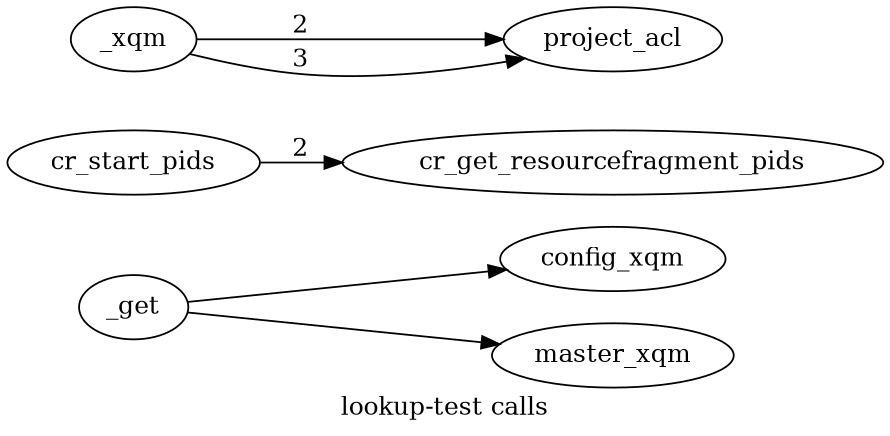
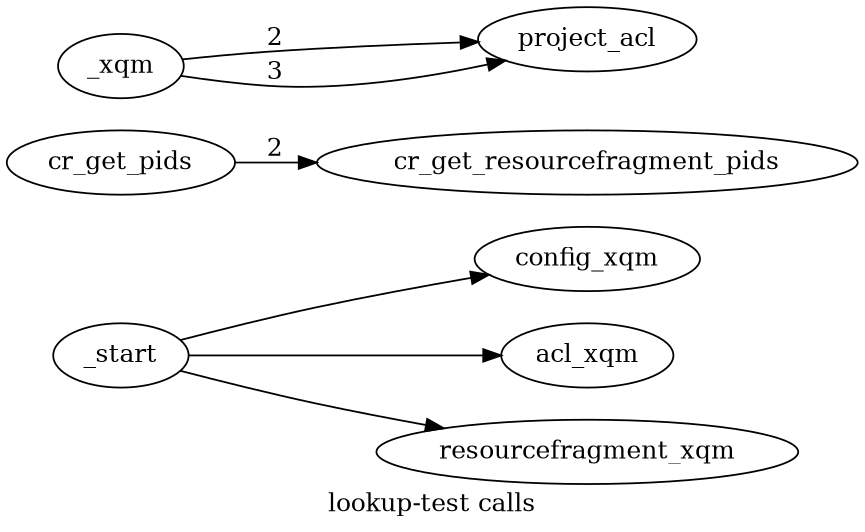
(134, 163) -> (121, 163)
(134, 307) -> (121, 355)
(613, 355) -> (587, 355)
none -> (587, 452)
